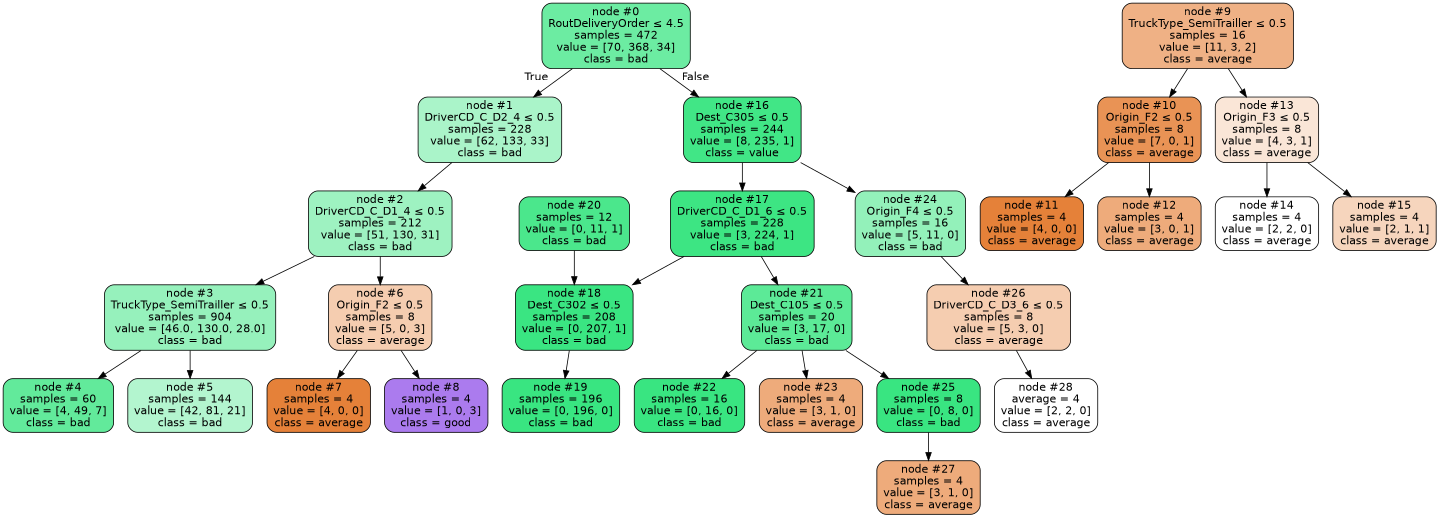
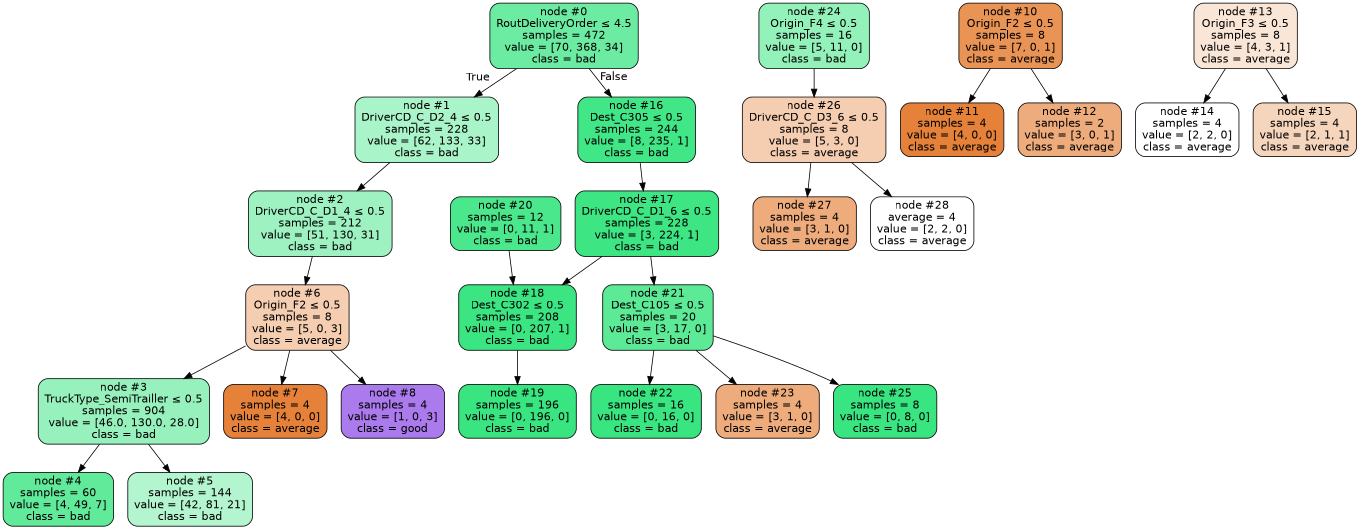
(1208, 36) -> none
(742, 153) -> (637, 153)
(824, 176) -> none
(1149, 217) -> (1070, 123)
(289, 269) -> (218, 360)
(929, 442) -> (810, 176)
